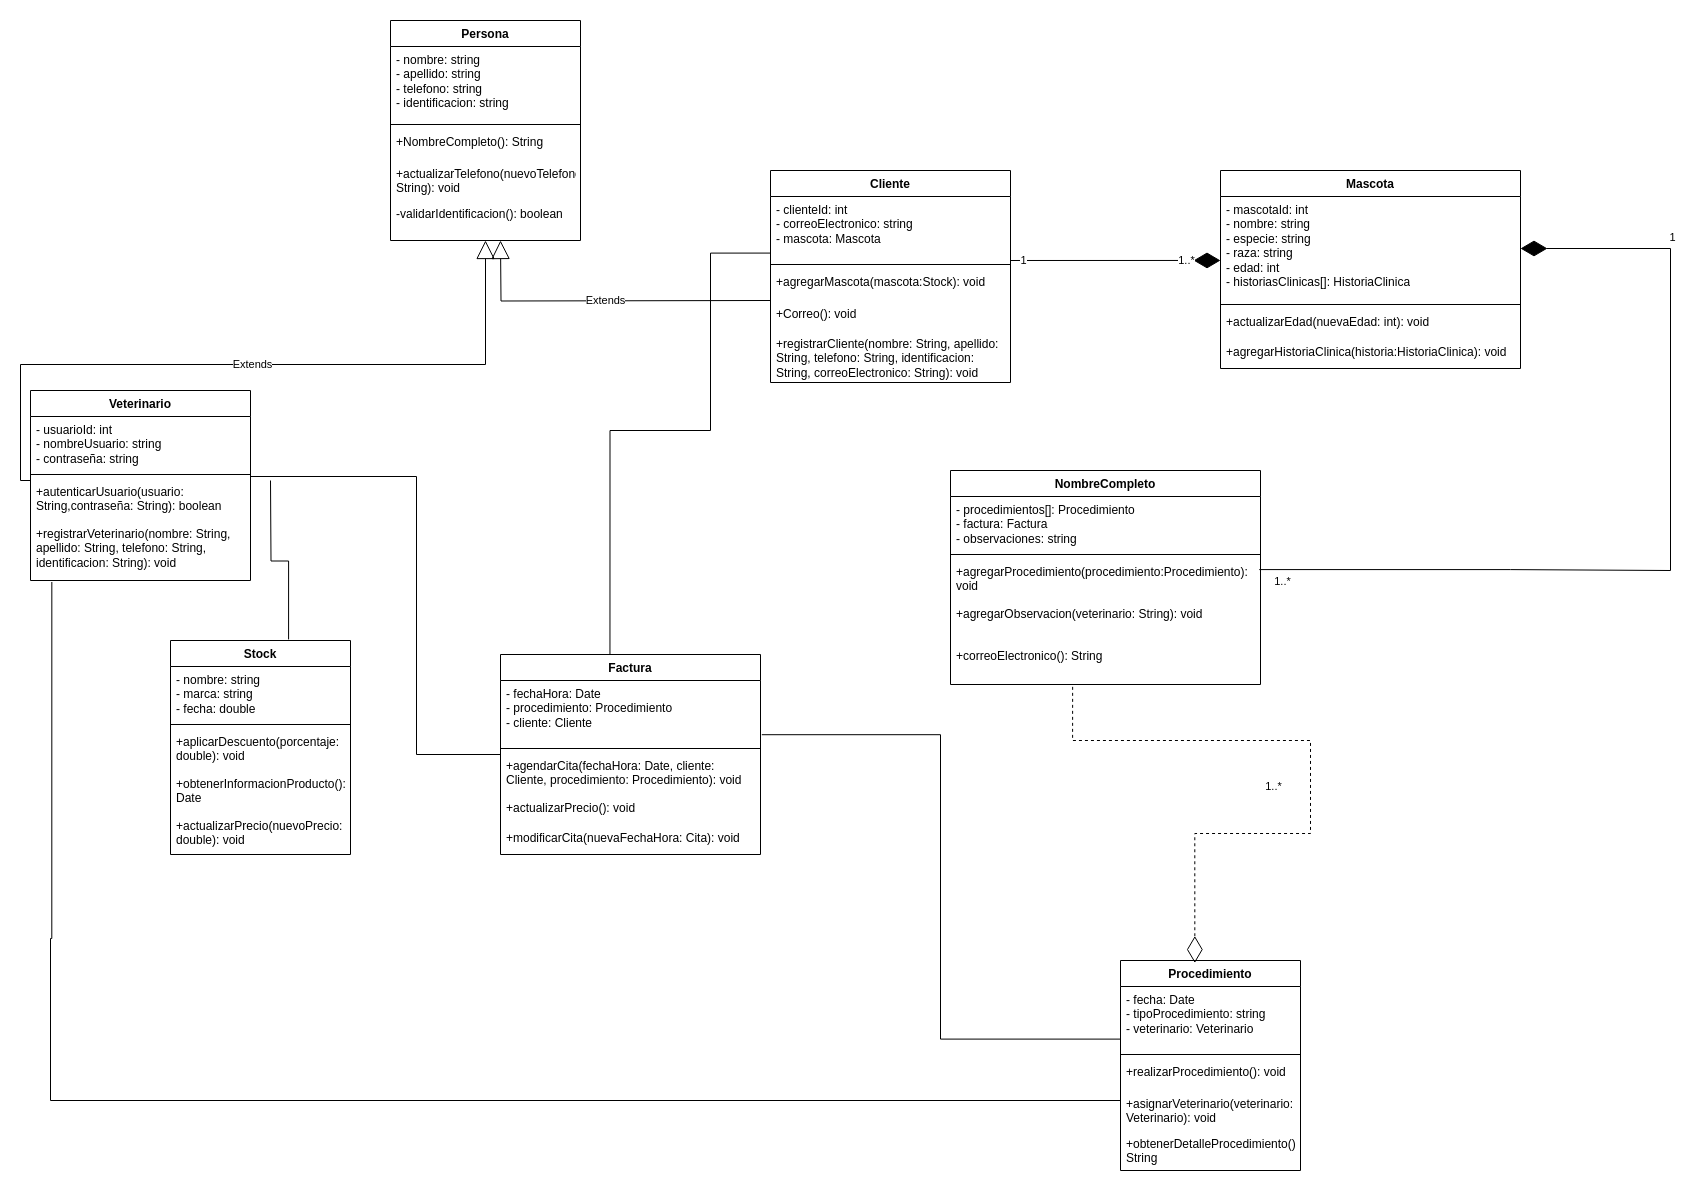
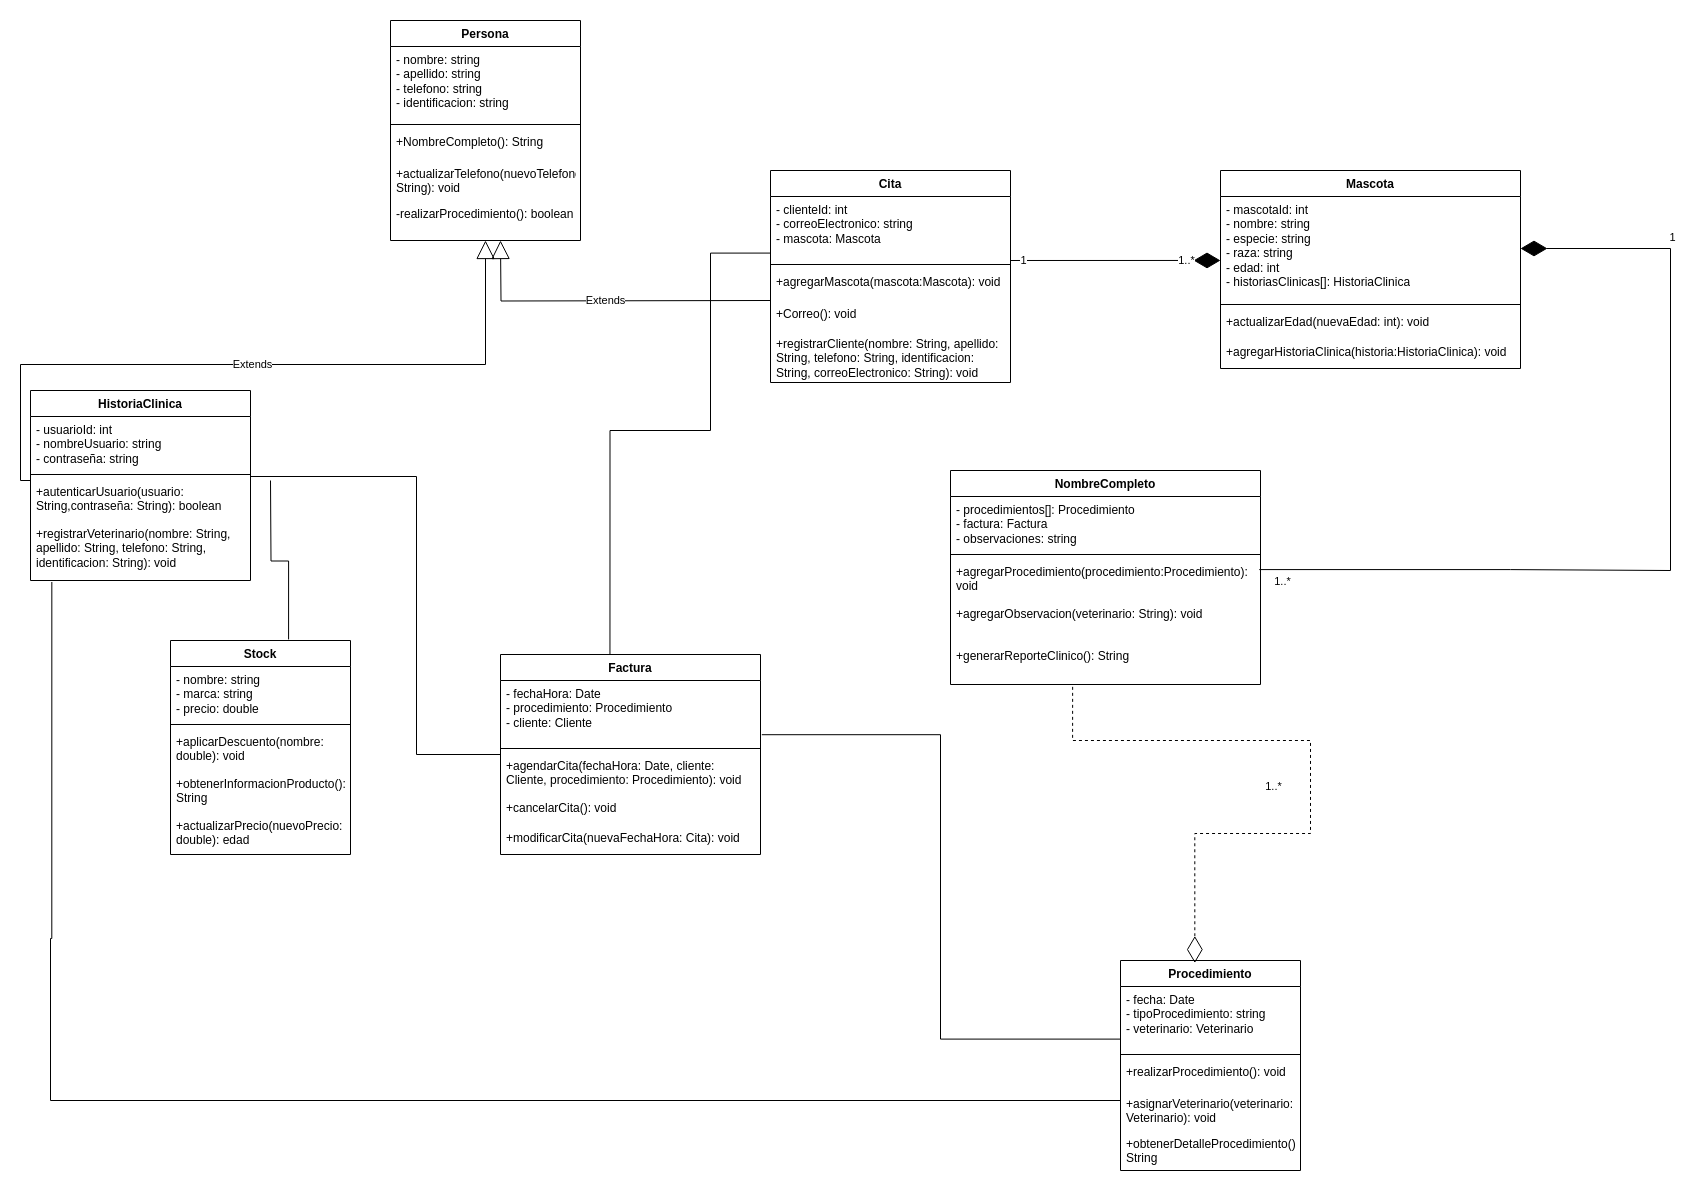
(891, 185) -> (891, 185)
(487, 222) -> (487, 222)
(891, 283) -> (892, 290)
(141, 405) -> (141, 405)
(1043, 657) -> (1055, 657)
(224, 695) -> (224, 695)
(262, 750) -> (262, 750)
(262, 792) -> (262, 792)
(581, 809) -> (569, 809)
(262, 834) -> (262, 834)
